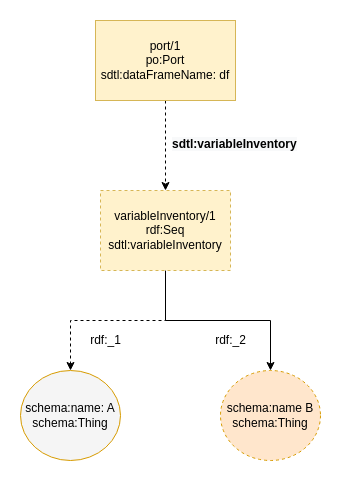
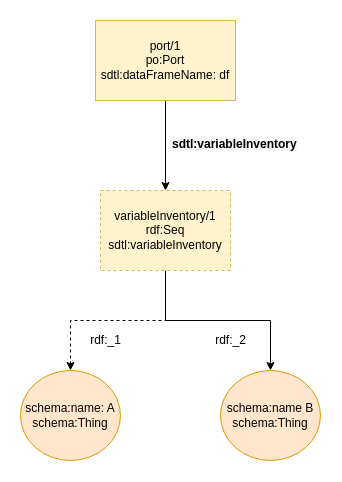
(166, 143) -> (166, 143)
(71, 416) -> (71, 416)
(271, 416) -> (271, 416)
